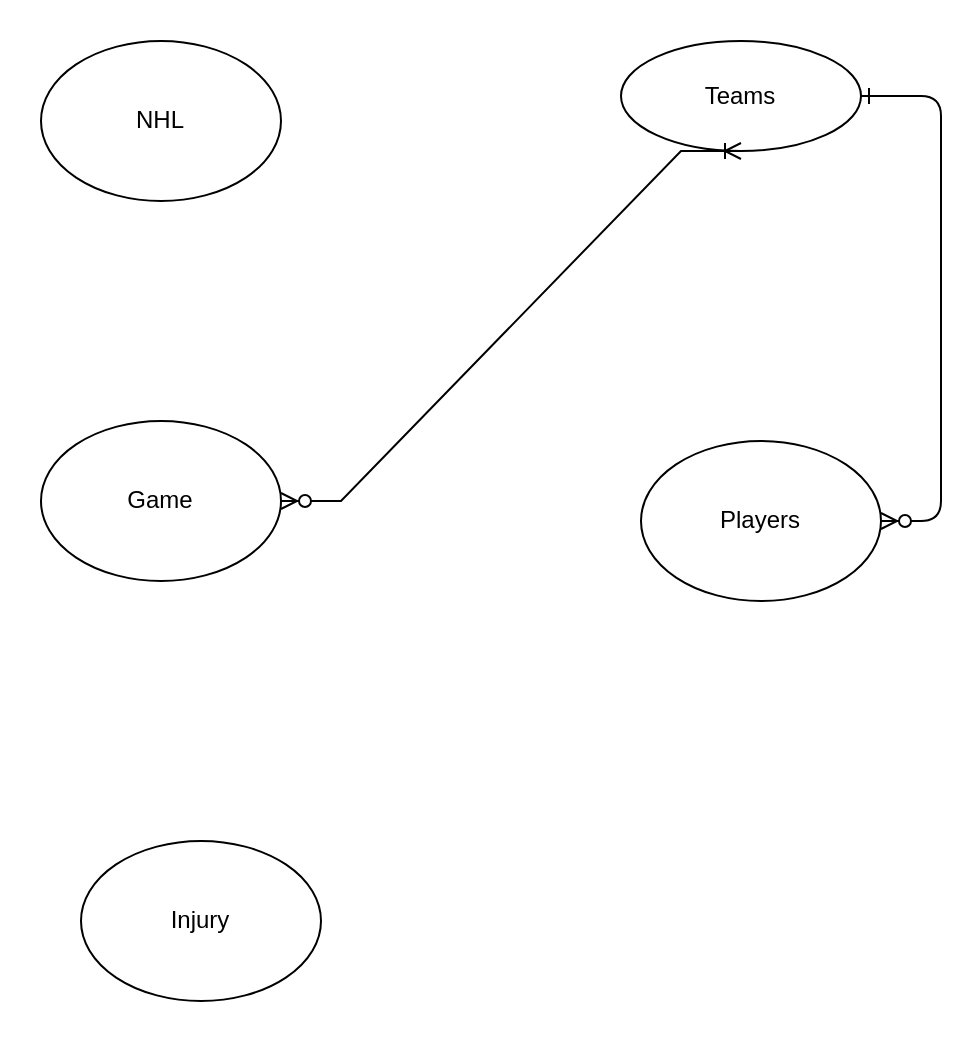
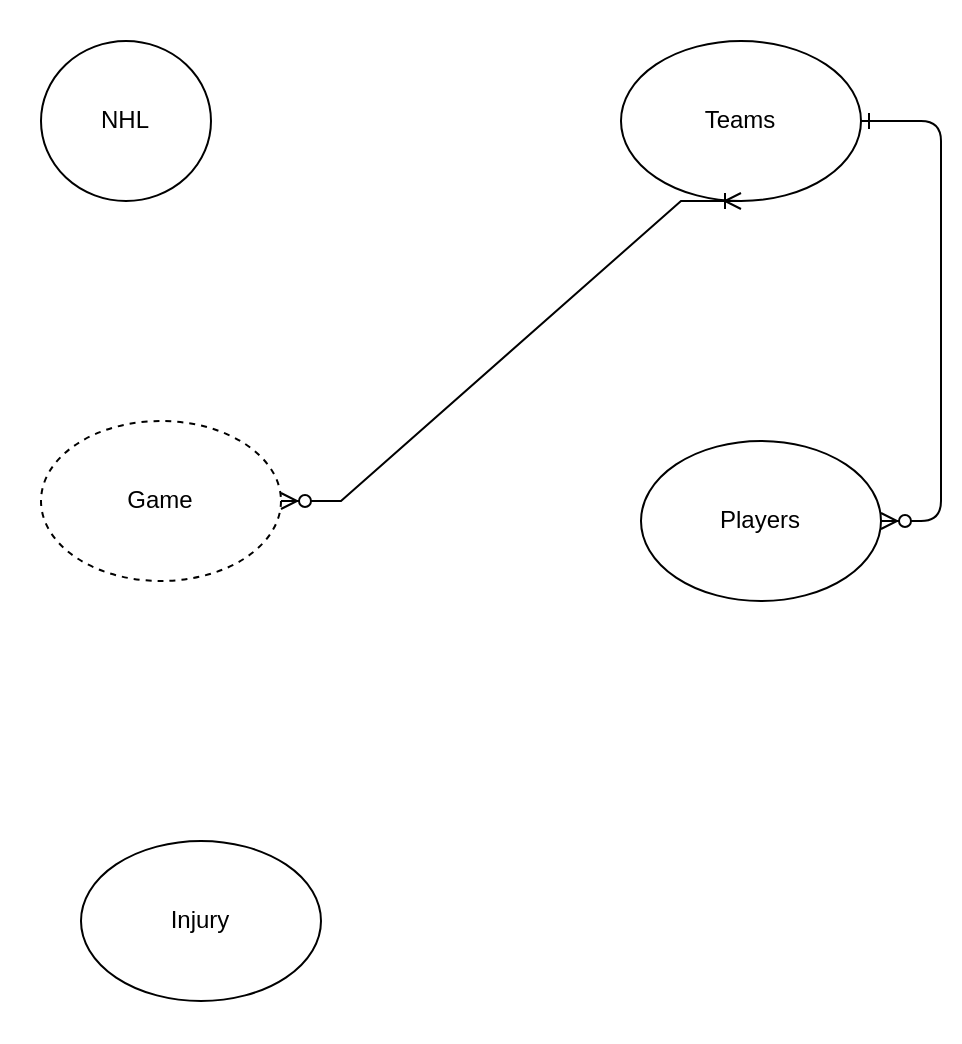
(741, 96) -> (741, 121)
(161, 121) -> (126, 121)
(161, 501) -> (161, 501)
